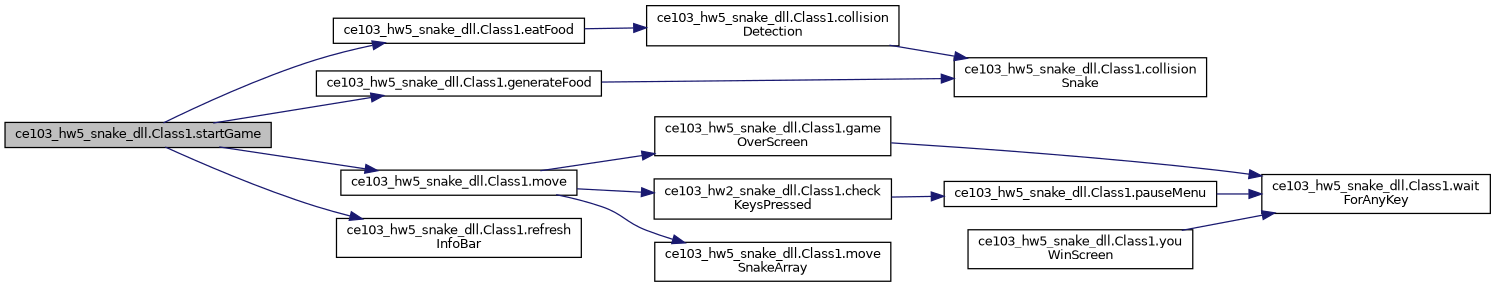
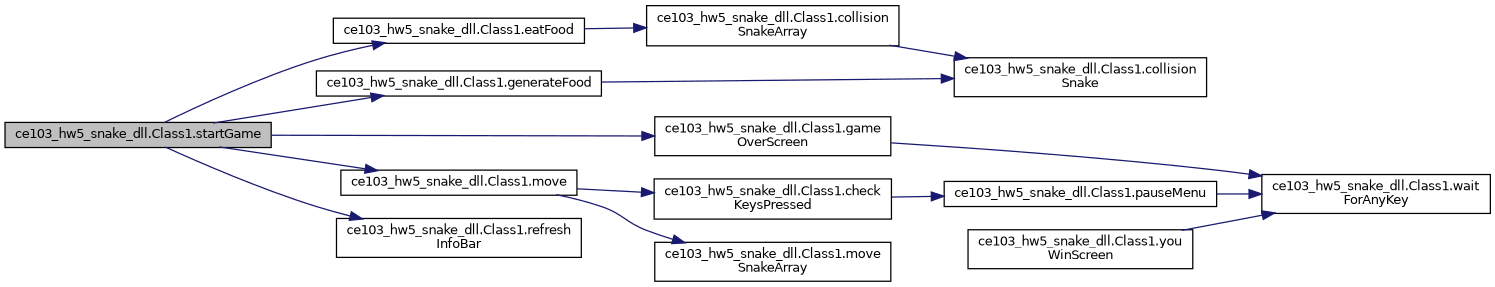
(773, 26) -> (773, 26)
(591, 163) -> (457, 136)
(773, 199) -> (773, 199)
